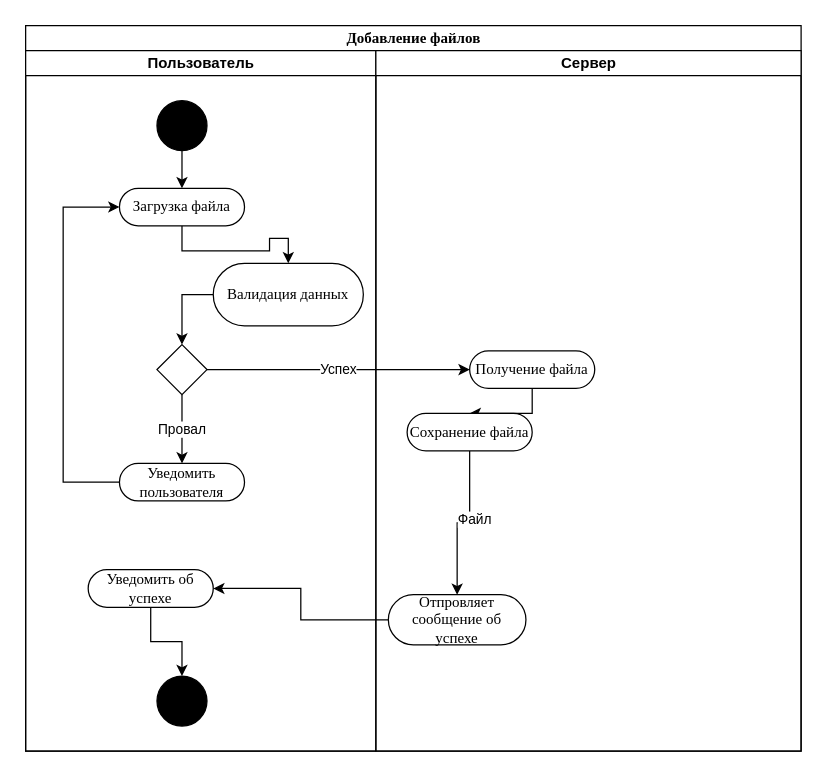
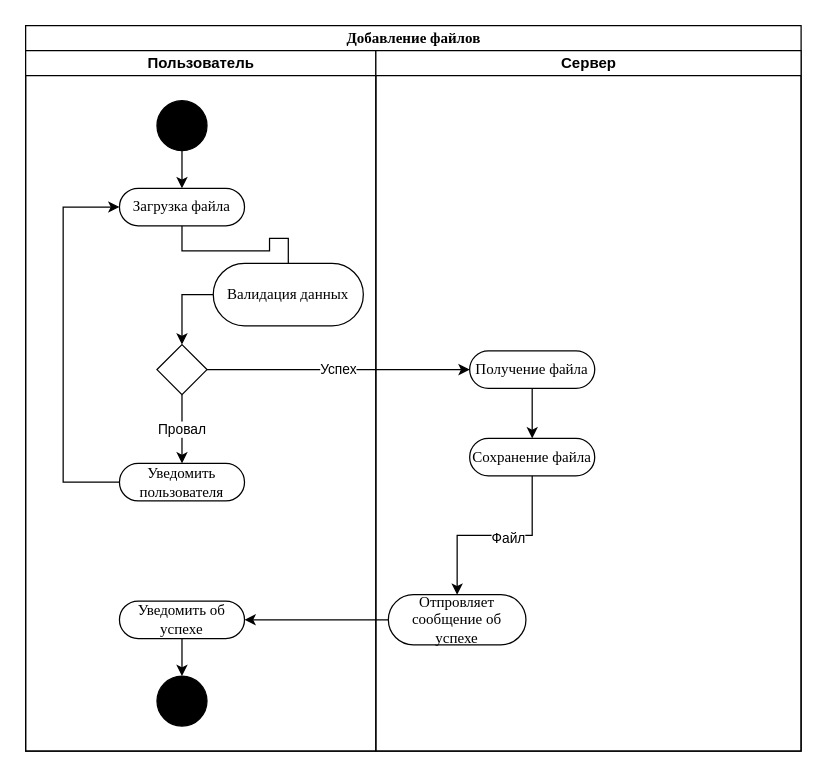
(288, 253) -> (288, 257)
(469, 432) -> (532, 457)
(151, 588) -> (182, 619)
